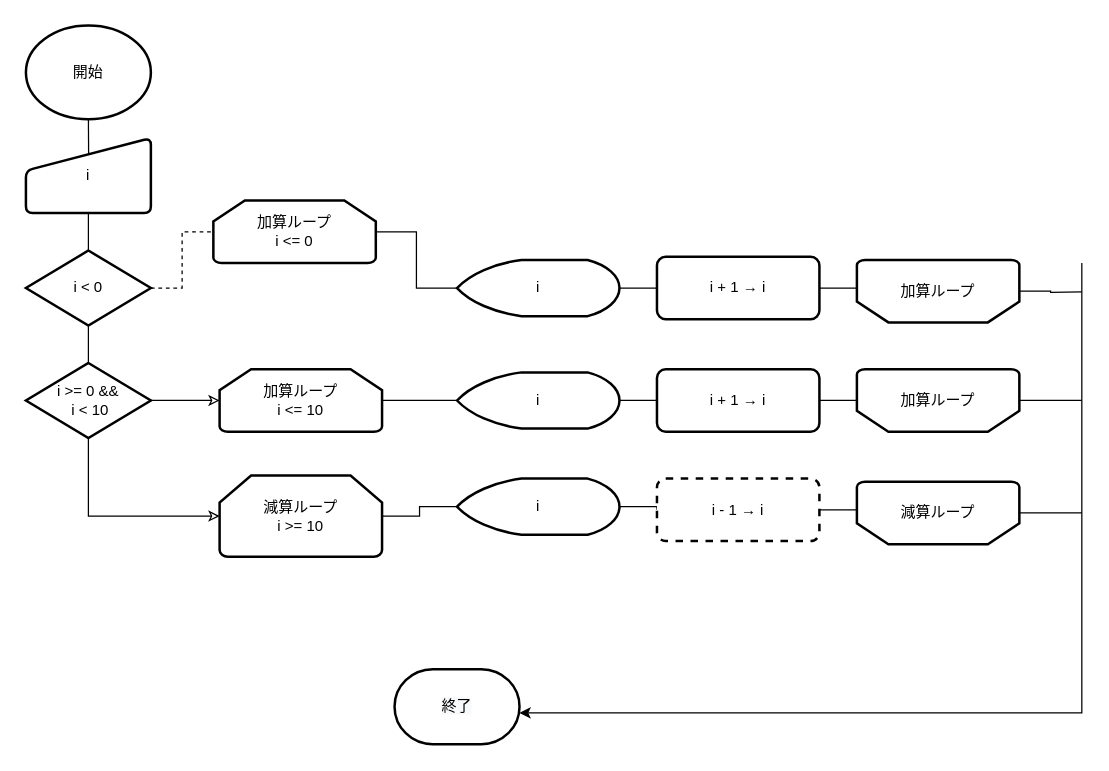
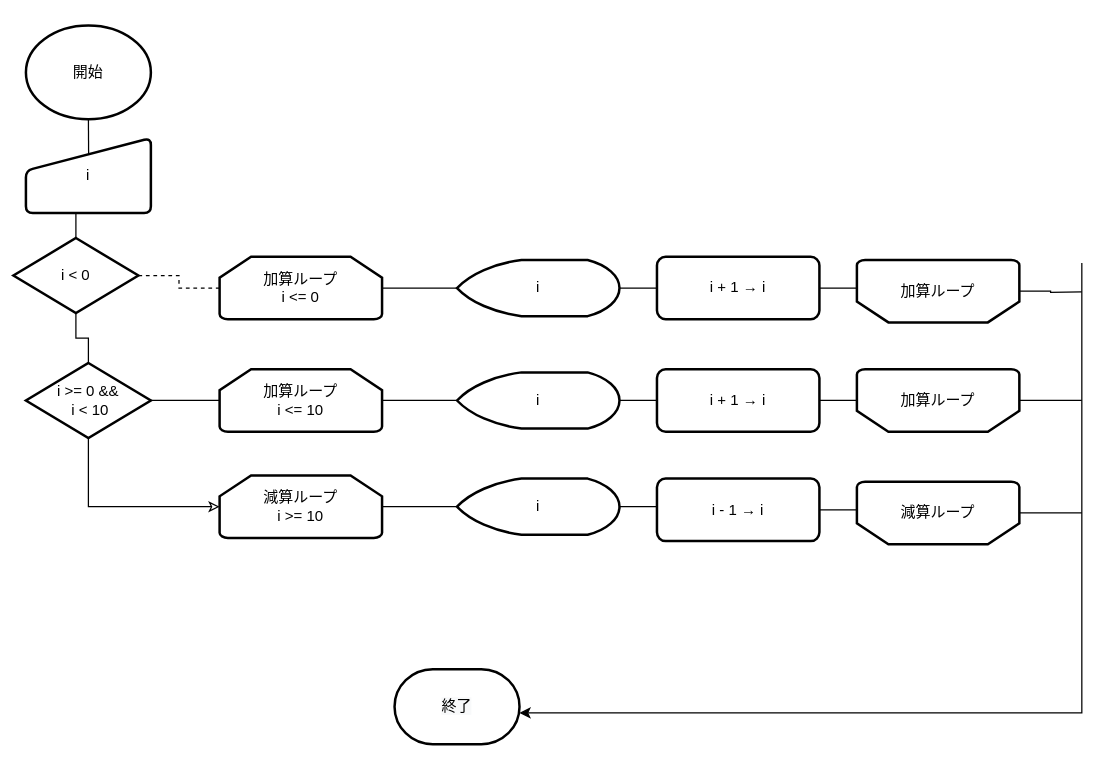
(294, 232) -> (301, 288)
(88, 288) -> (76, 276)
(209, 401) -> (212, 401)
(738, 510) -> (738, 510)
(301, 516) -> (301, 507)
